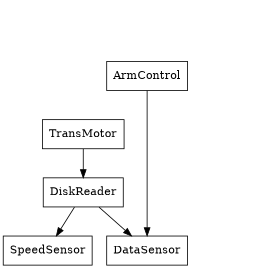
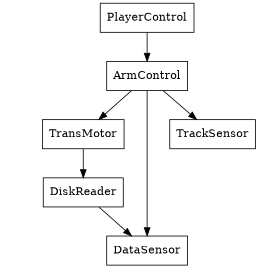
none -> (147, 18)
none -> (118, 102)
none -> (213, 134)
(48, 251) -> none
